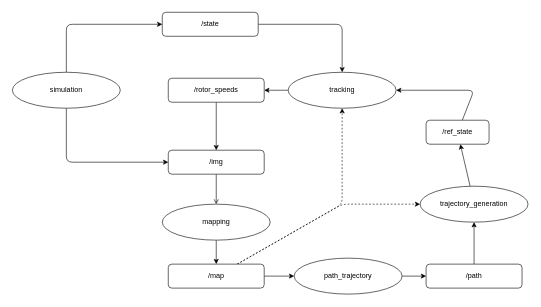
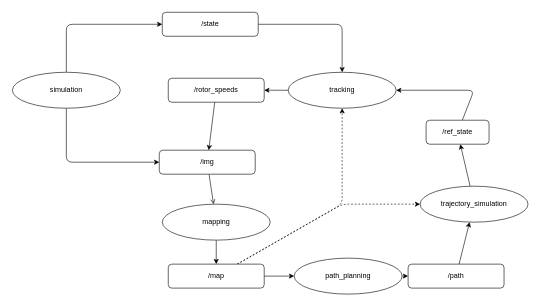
(216, 162) -> (207, 162)
(474, 204) -> (474, 204)
(348, 276) -> (348, 276)
(474, 276) -> (456, 276)
